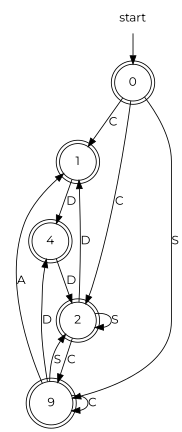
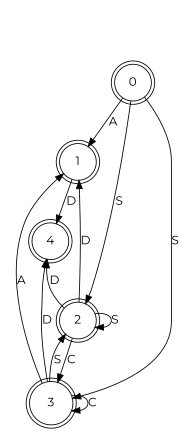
(133, 18) -> none
(113, 122) -> (113, 122)
(119, 202) -> (119, 202)
(63, 277) -> (51, 290)
(51, 403) -> (51, 403)
